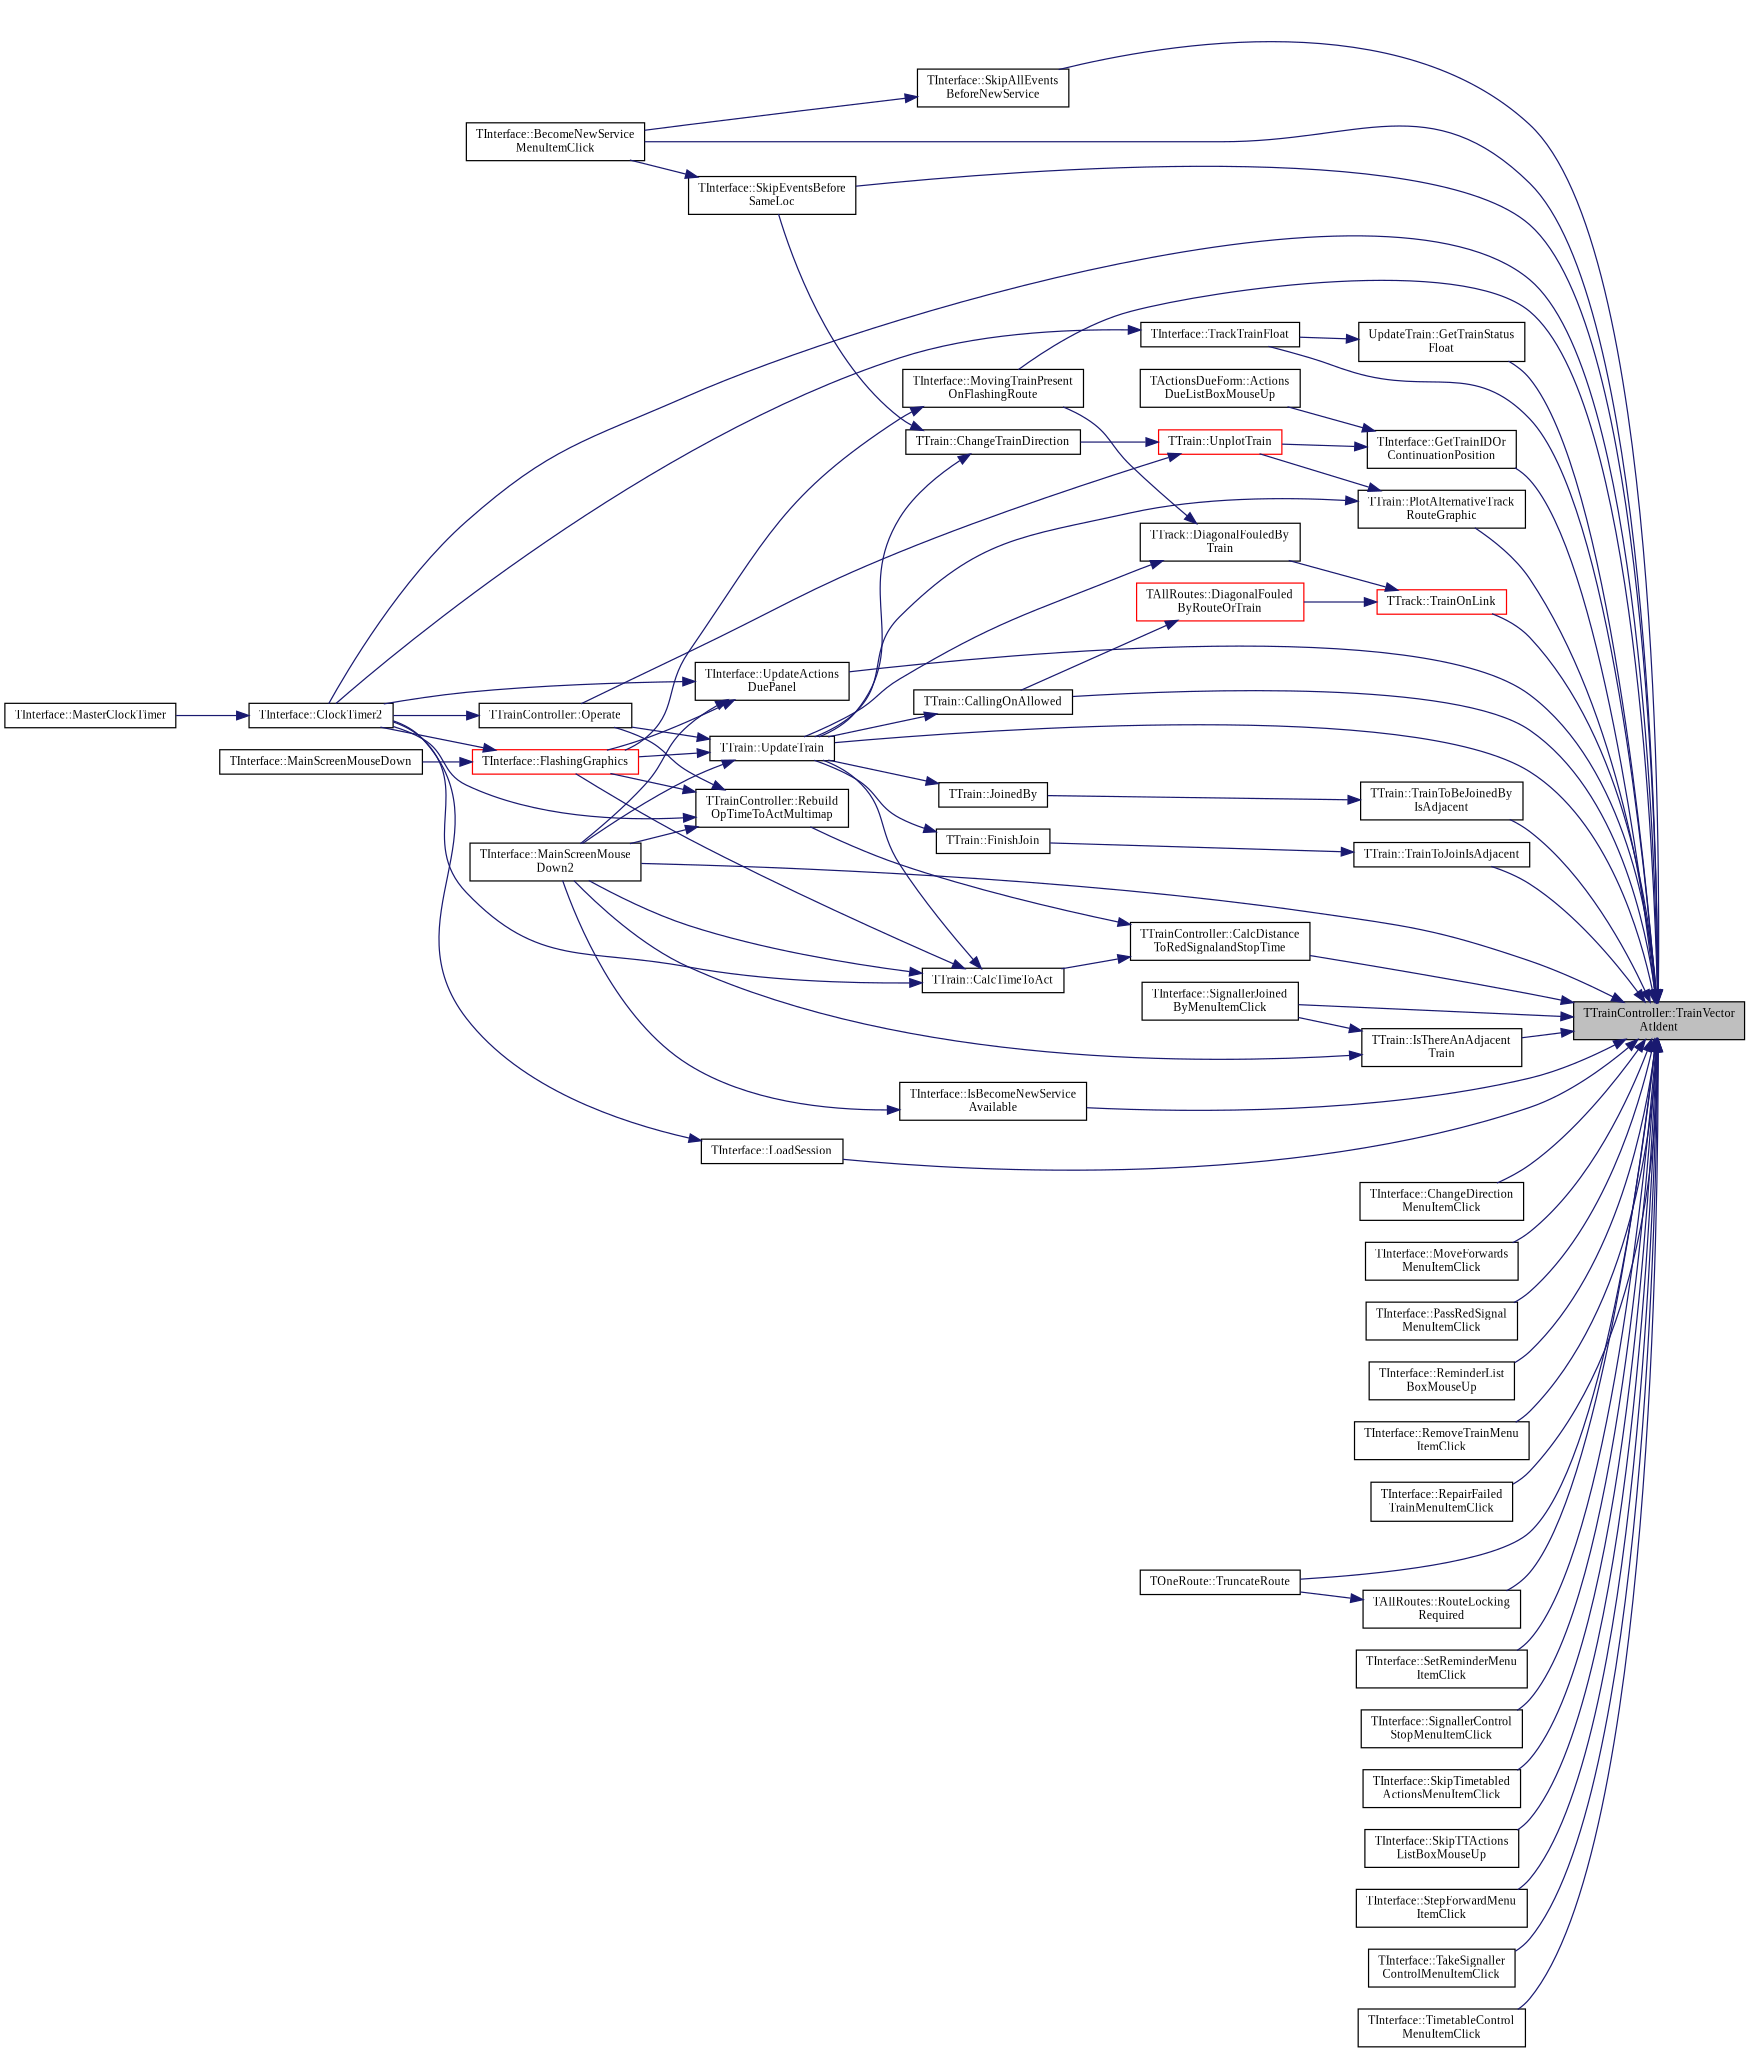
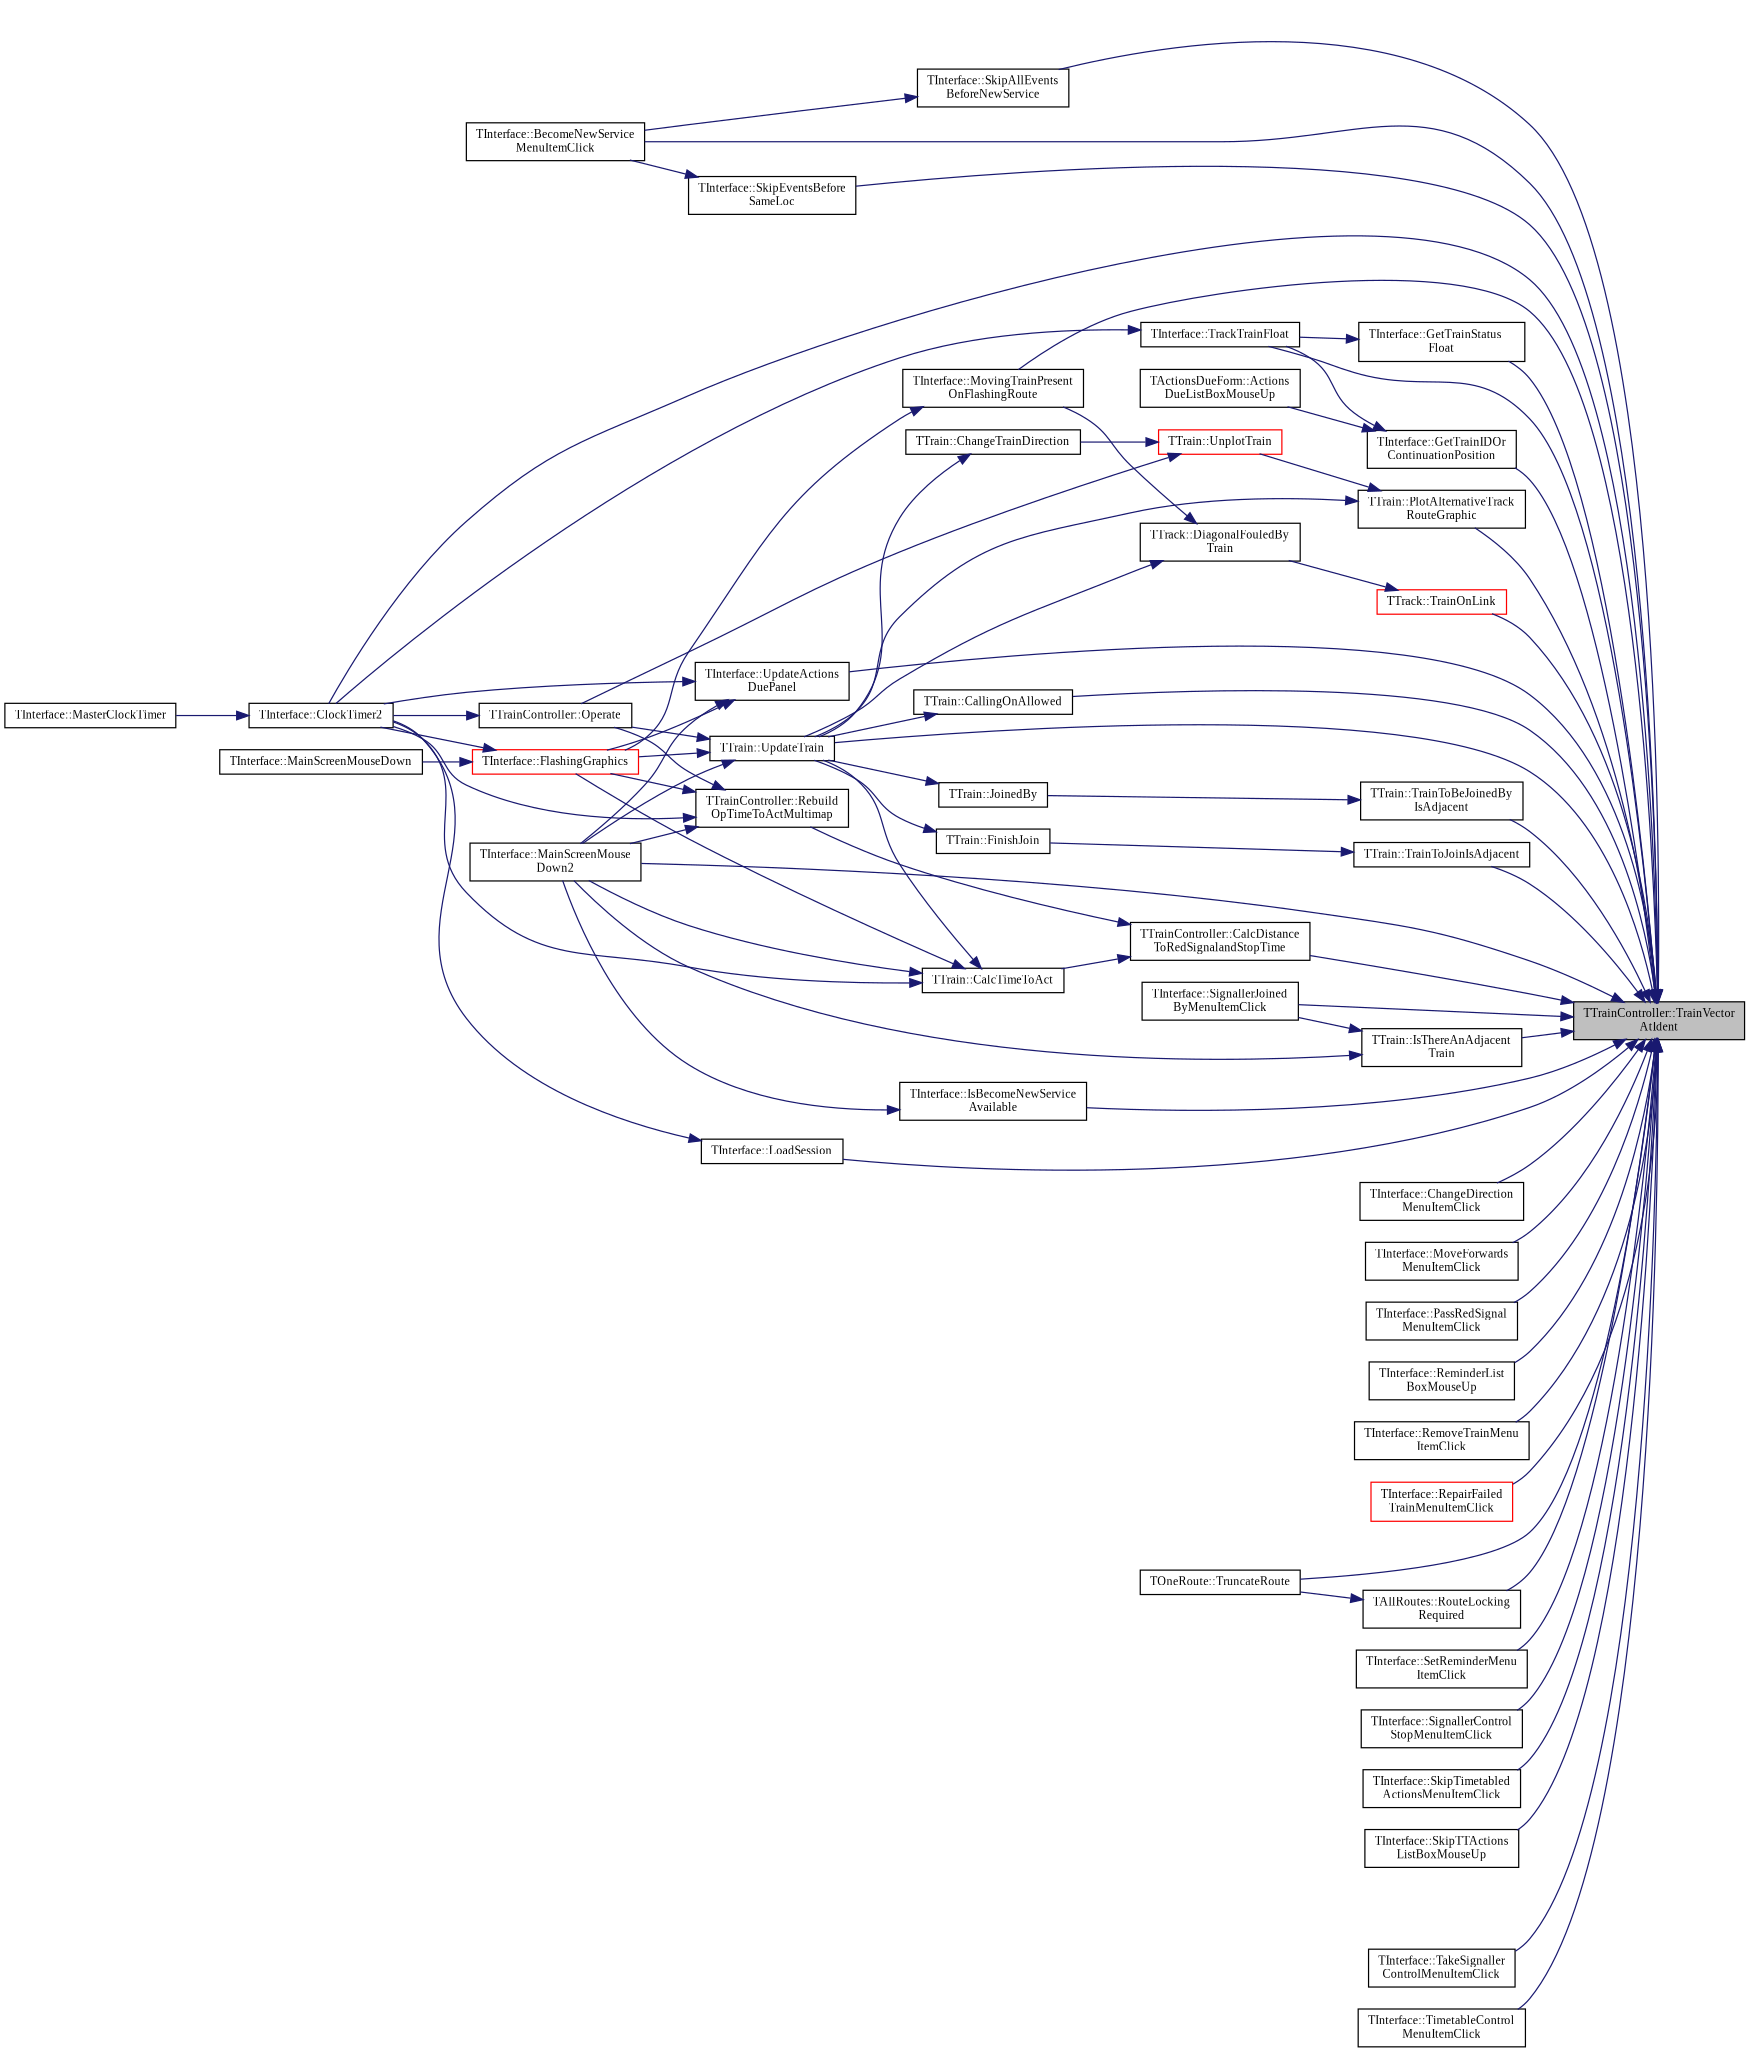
(828, 331) -> none
(1442, 342) -> (1442, 342)
(1318, 445) -> (1332, 384)
(1220, 602) -> none
(1442, 1502) -> (1442, 1502)
(1442, 1908) -> none
